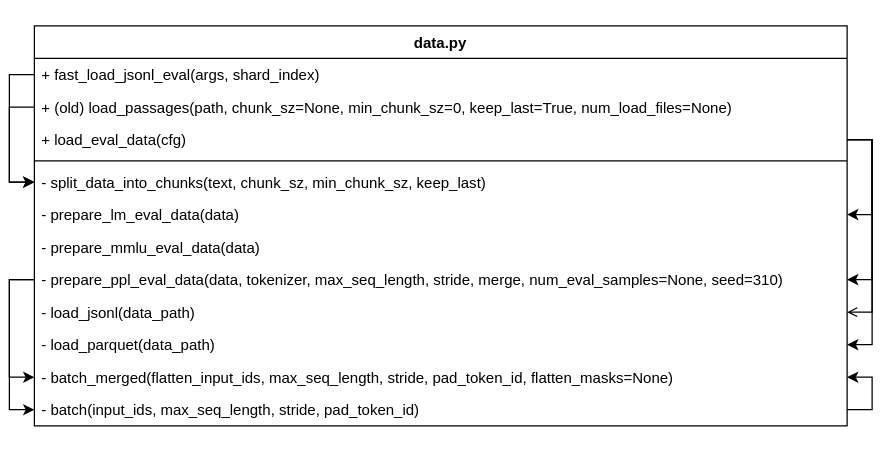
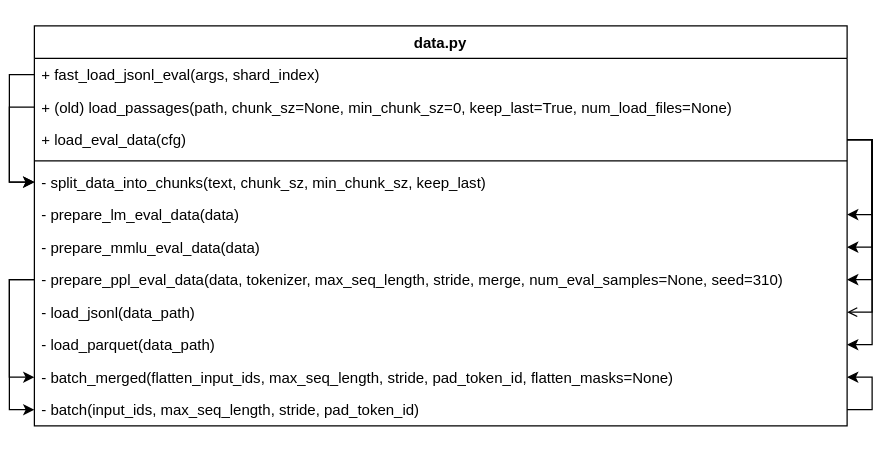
none -> (862, 247)
